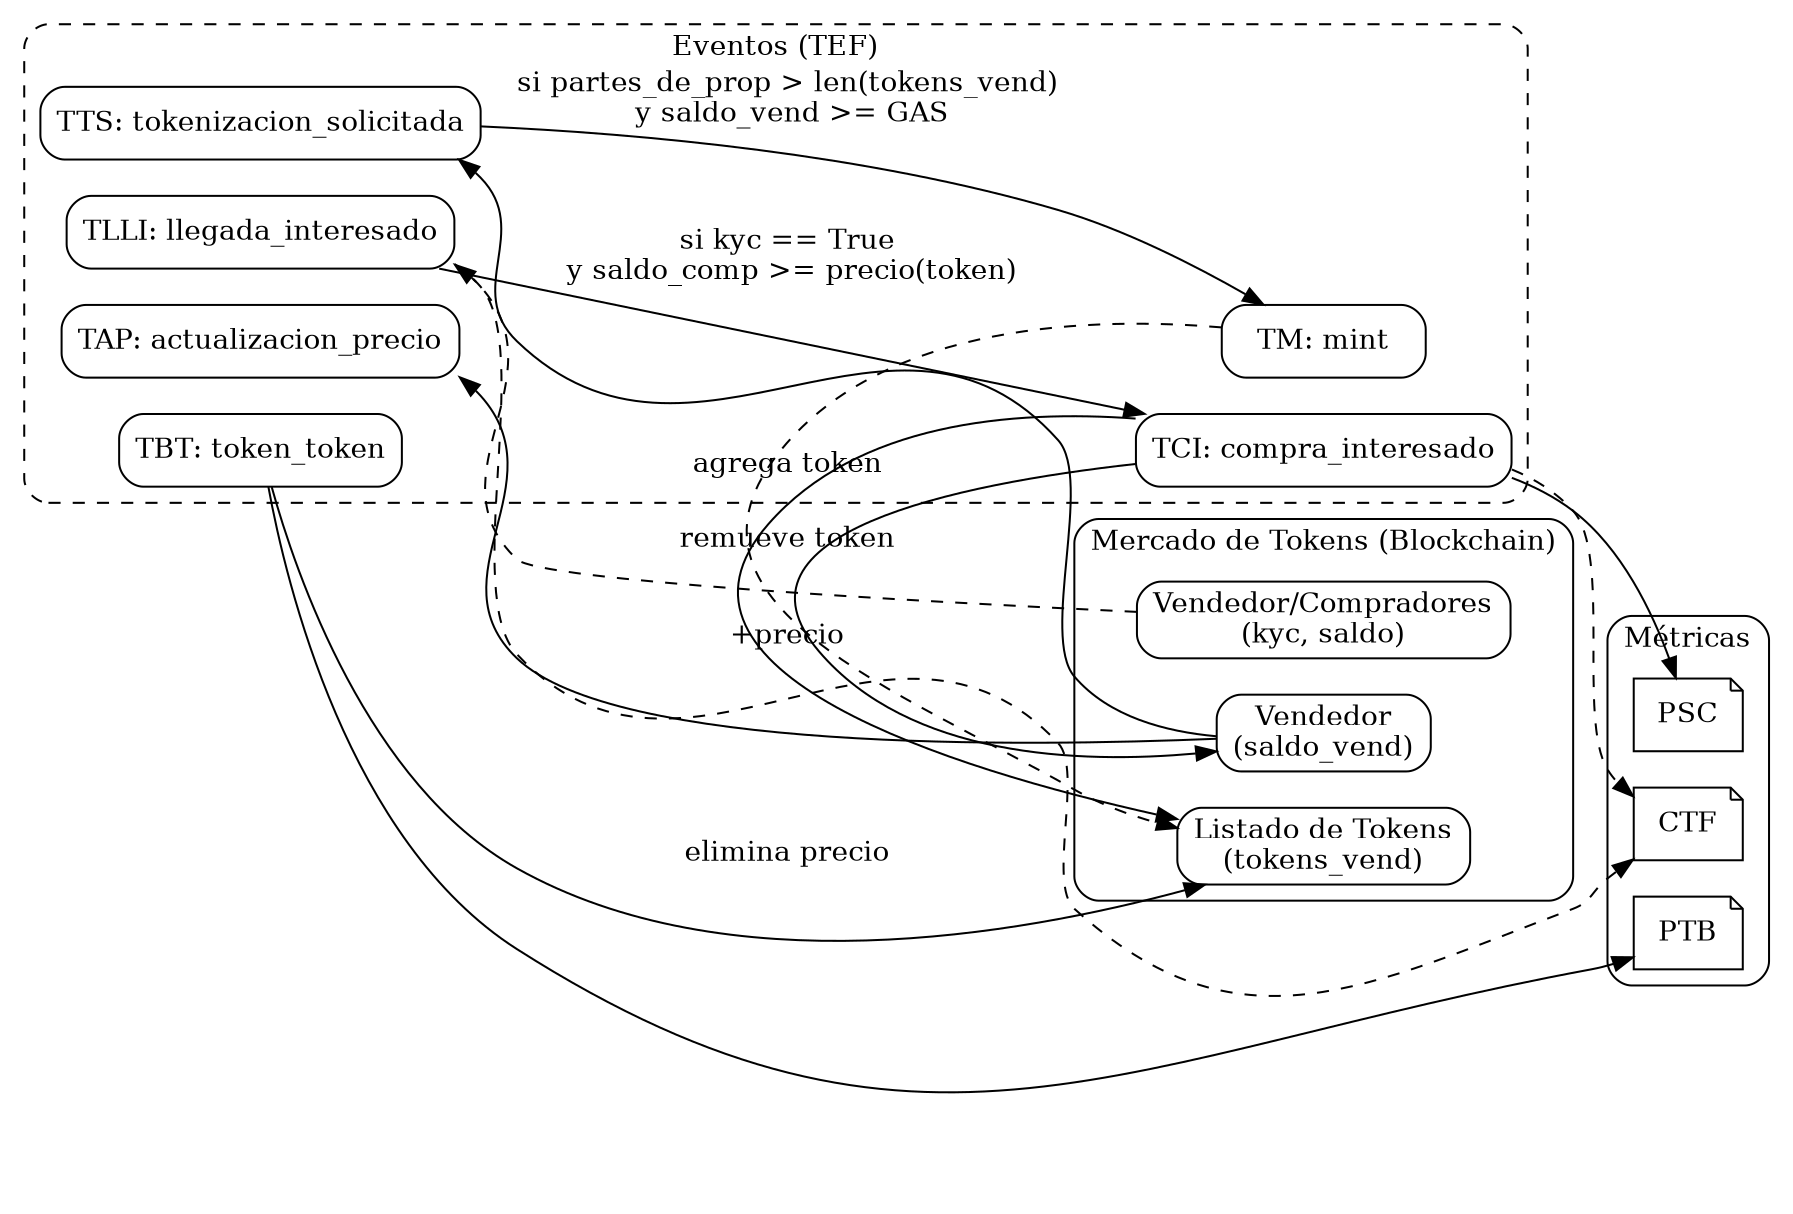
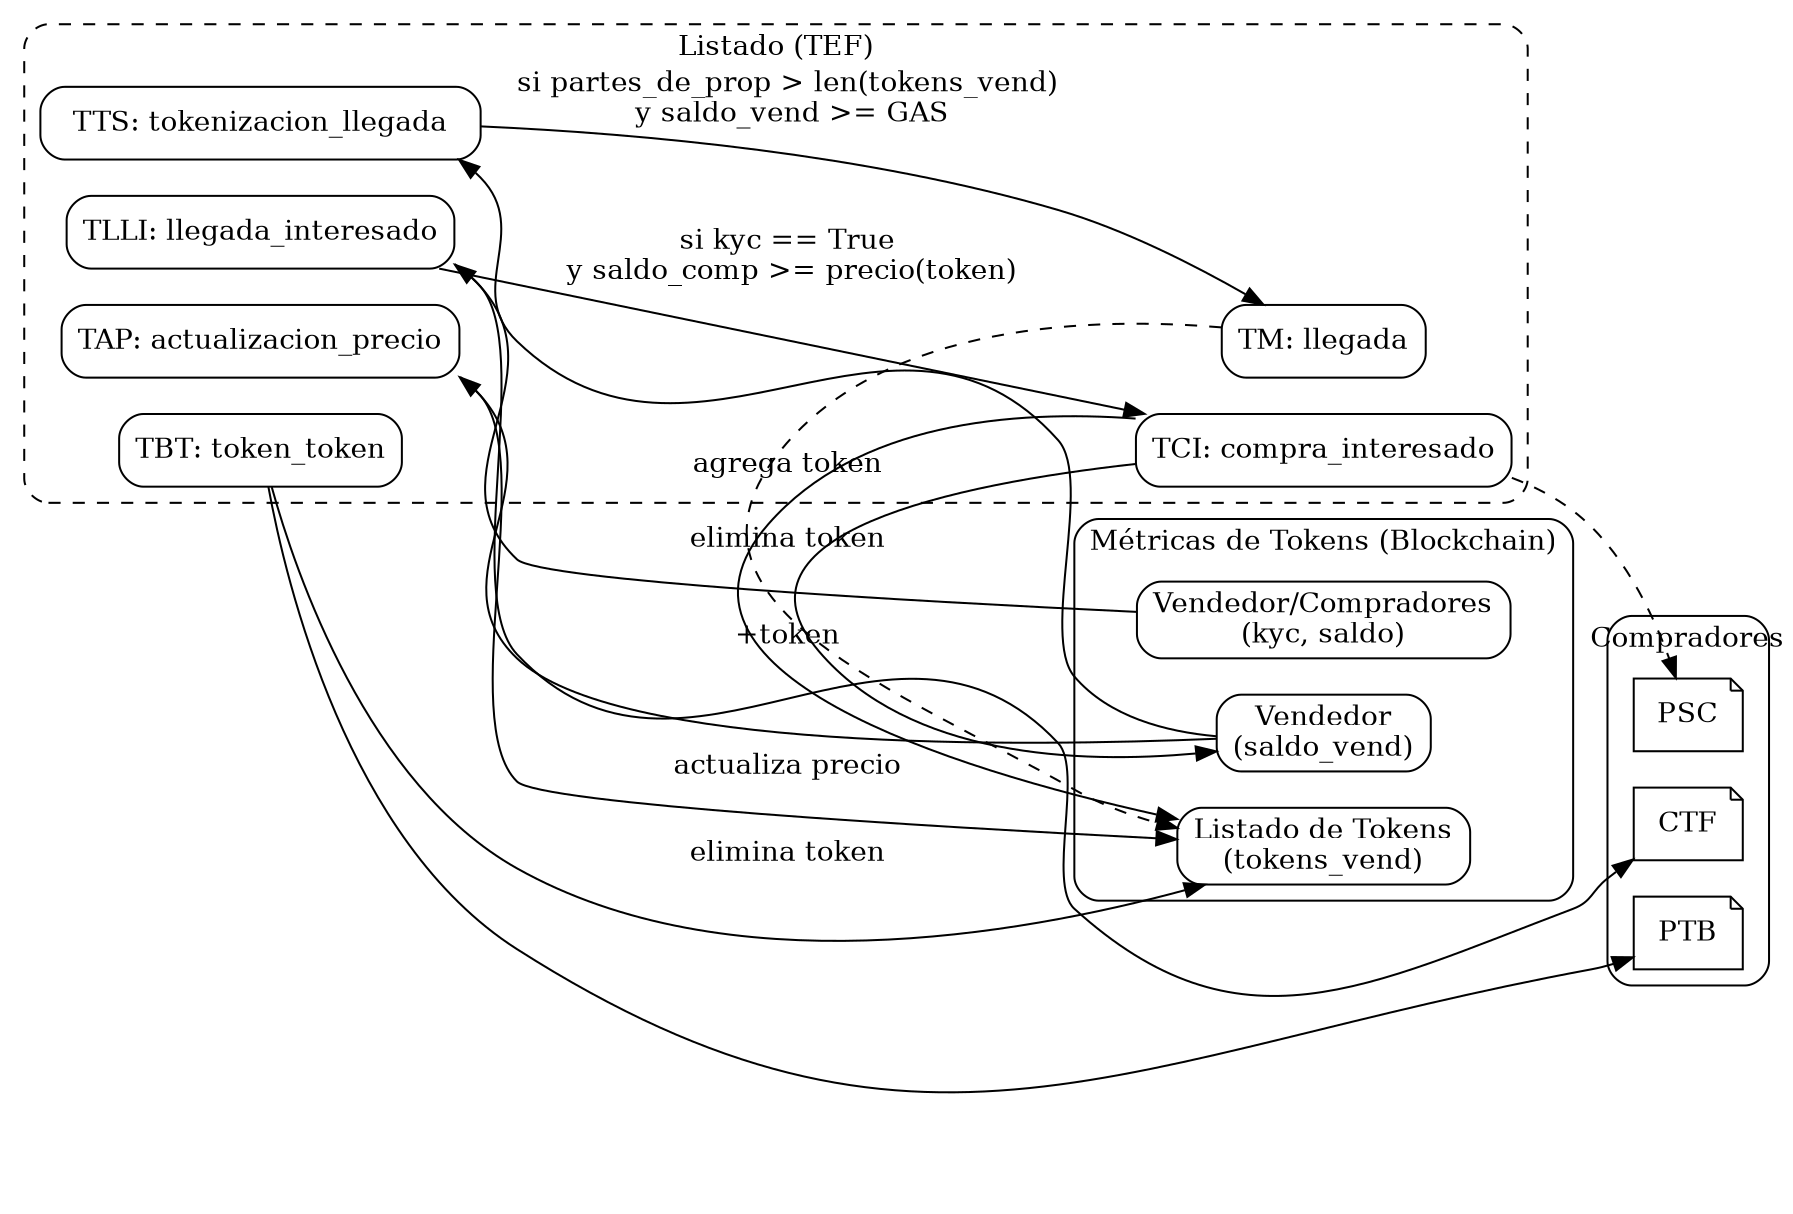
(776, 47) -> (776, 47)
(261, 123) -> (261, 123)
(1324, 341) -> (1324, 341)
(788, 539) -> (788, 539)
(1324, 542) -> (1324, 542)
(1611, 549) -> (1611, 549)
(675, 583) -> (675, 583)
(1593, 610) -> none
(788, 636) -> (788, 636)
(1688, 639) -> (1688, 639)
(961, 688) -> (961, 688)
none -> (625, 801)
(788, 853) -> (788, 853)
